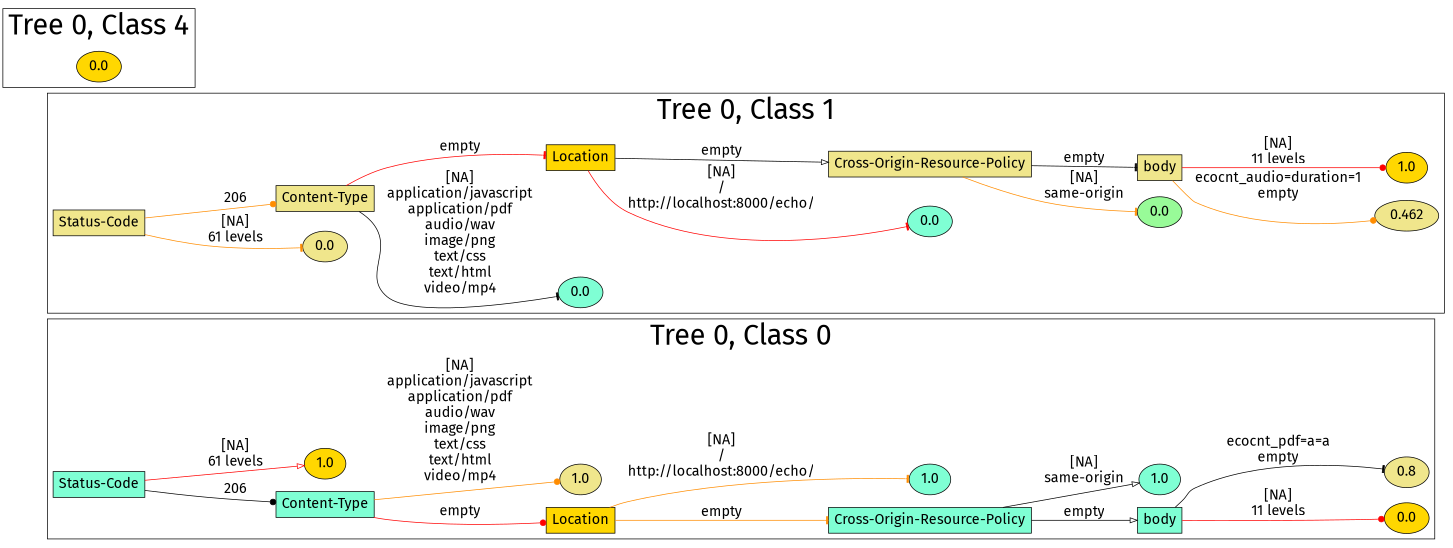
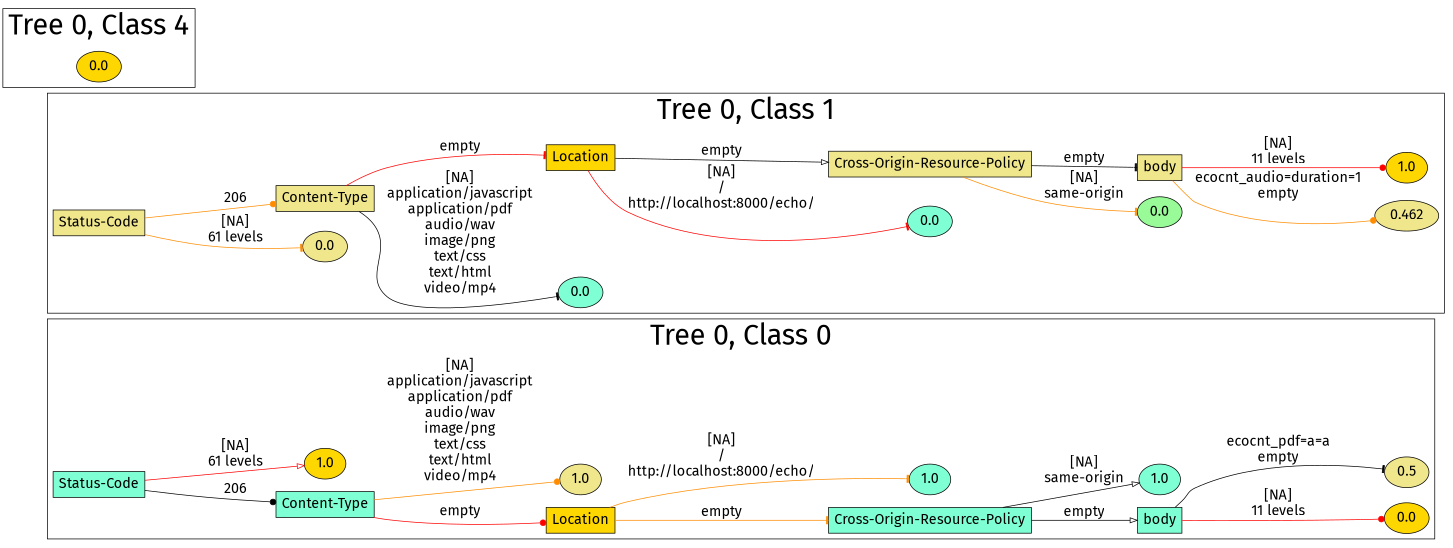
(1407, 472) -> (1407, 472)
